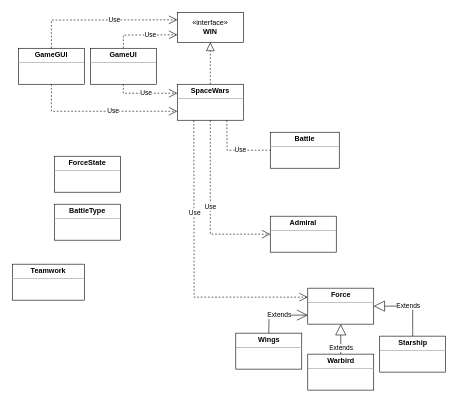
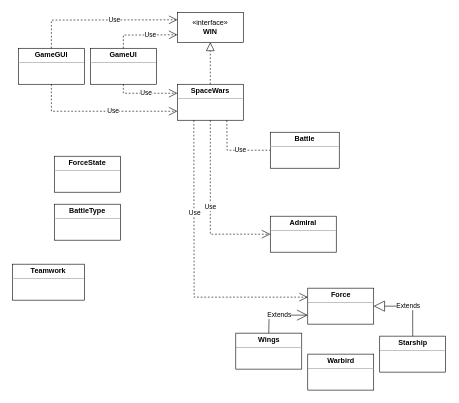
(341, 345) -> none
